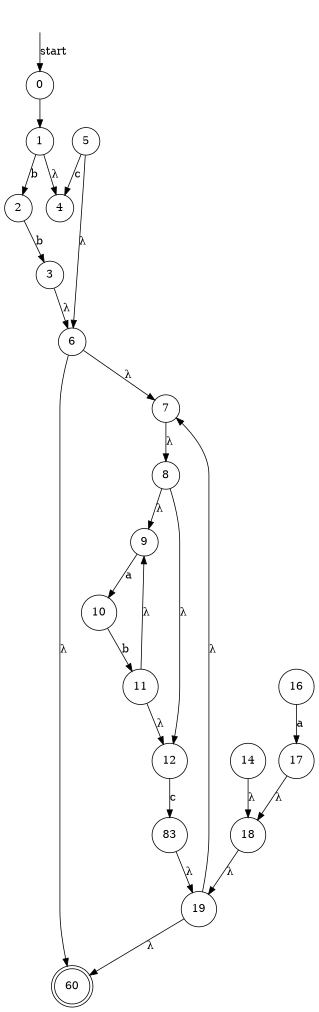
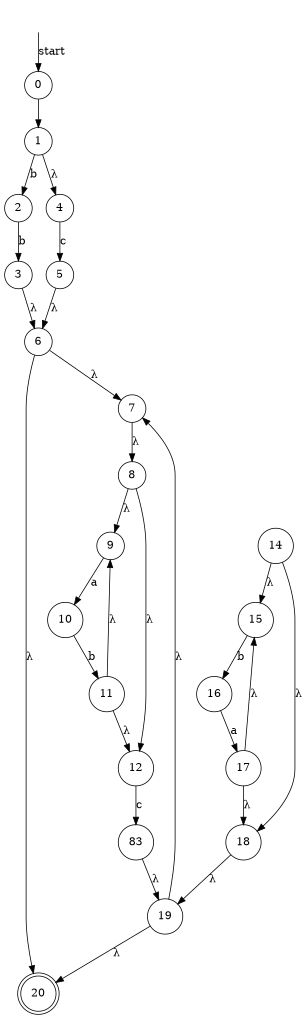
(74, 171) -> (60, 238)
none -> (256, 620)
(72, 986) -> (38, 994)
